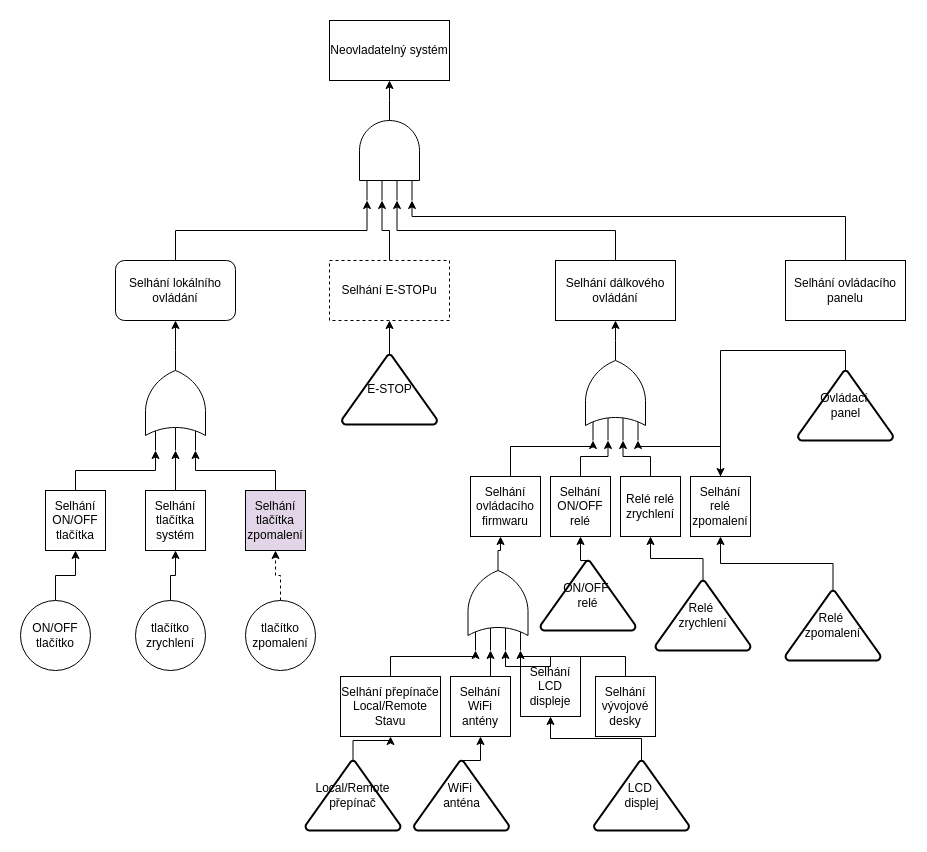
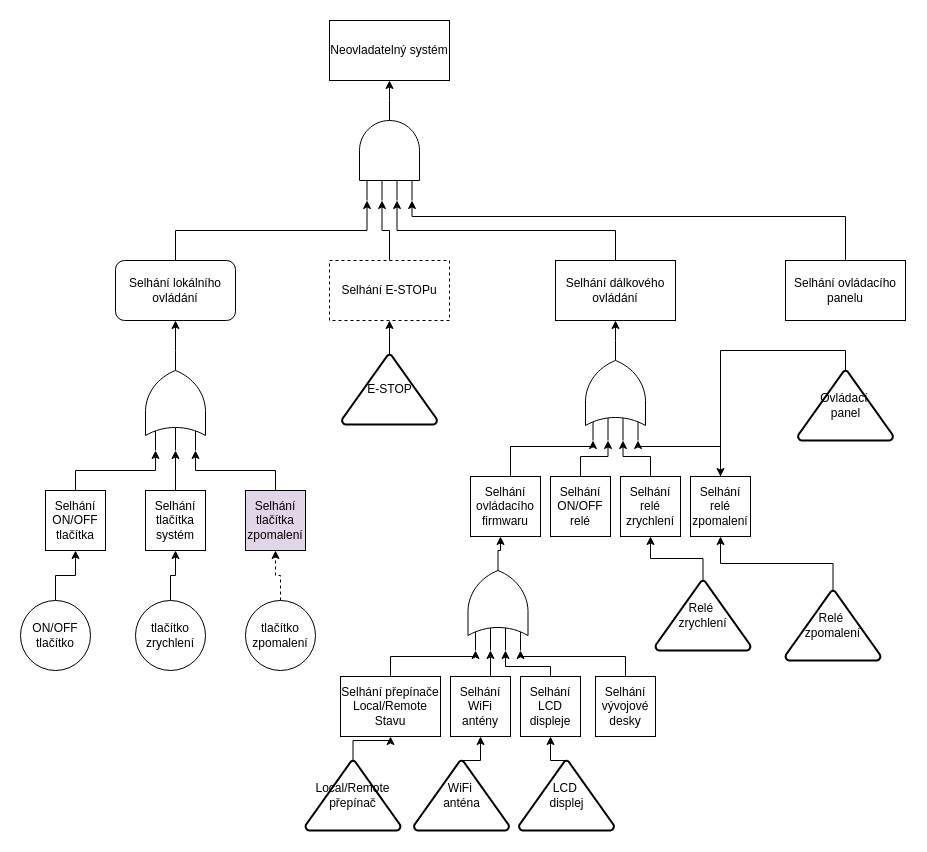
(651, 507) -> (651, 507)
(581, 555) -> none
(588, 596) -> none
(551, 687) -> (551, 707)
(642, 796) -> (567, 796)
